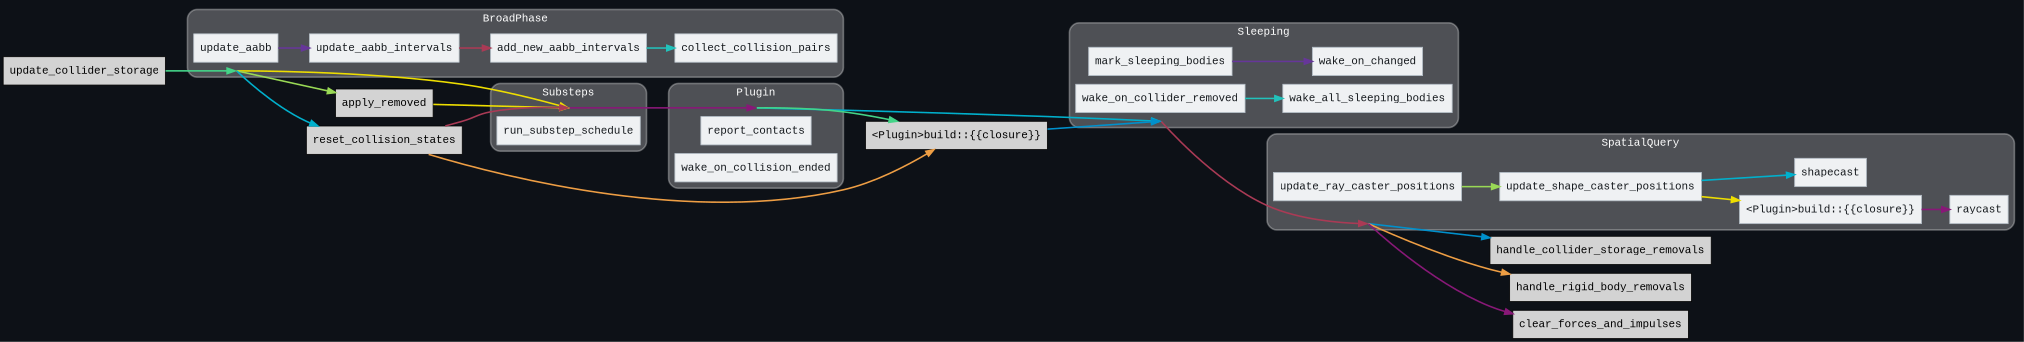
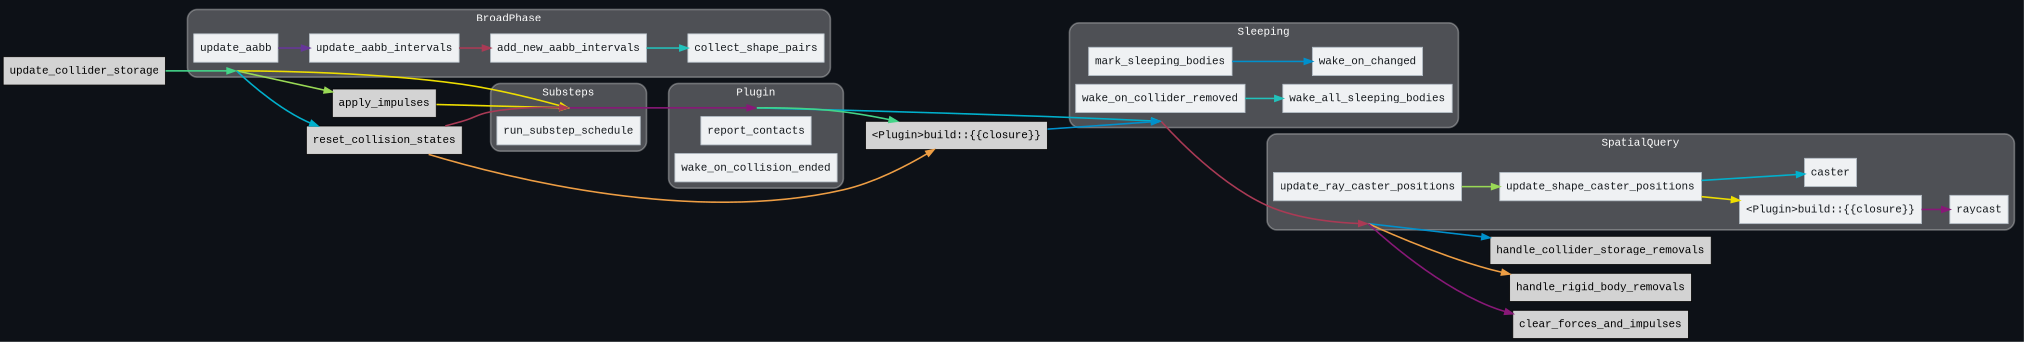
(756, 48) -> (756, 48)
(1268, 61) -> (1268, 61)
(384, 103) -> (384, 103)
(1831, 172) -> (1831, 172)
